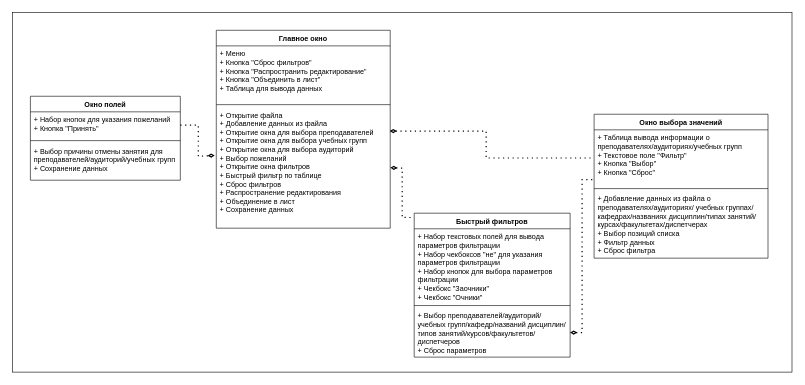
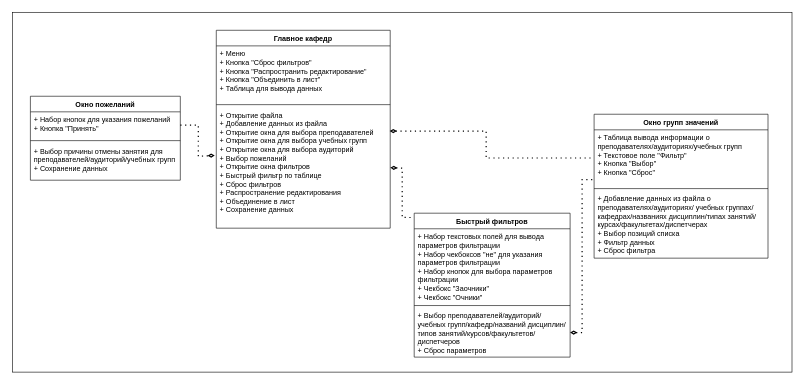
(303, 39) -> (303, 39)
(105, 105) -> (105, 105)
(681, 123) -> (681, 123)
